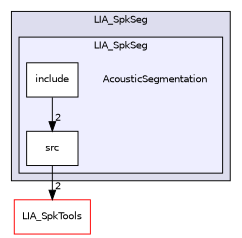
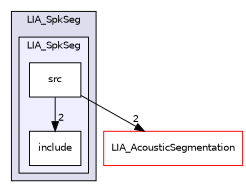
(155, 80) -> none
(52, 110) -> (55, 110)
(52, 217) -> (173, 148)
